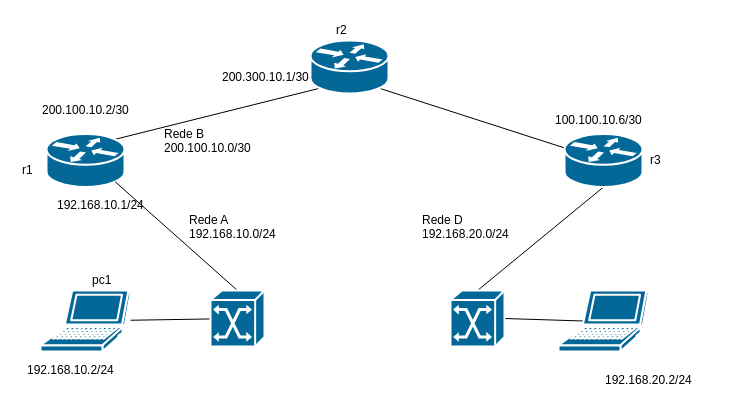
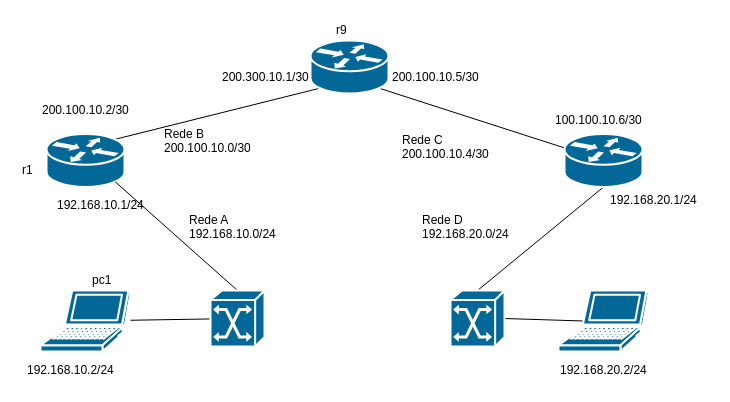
(343, 31) -> (343, 31)
none -> (441, 77)
none -> (451, 146)
(664, 161) -> none
none -> (659, 201)
(654, 381) -> (609, 371)
